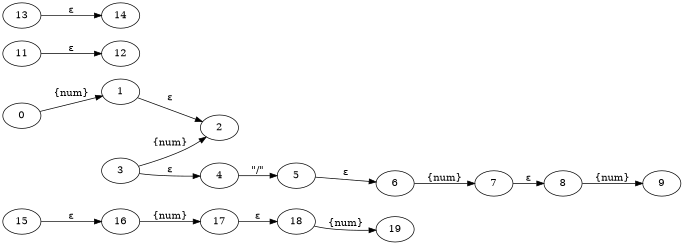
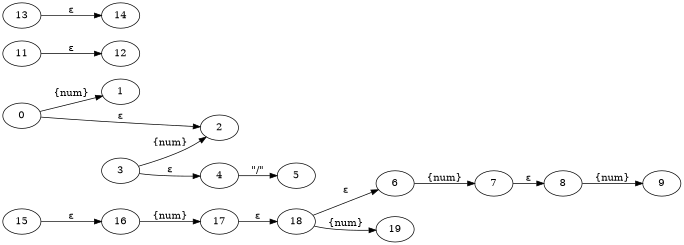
(167, 108) -> (117, 122)
(342, 179) -> (342, 204)
